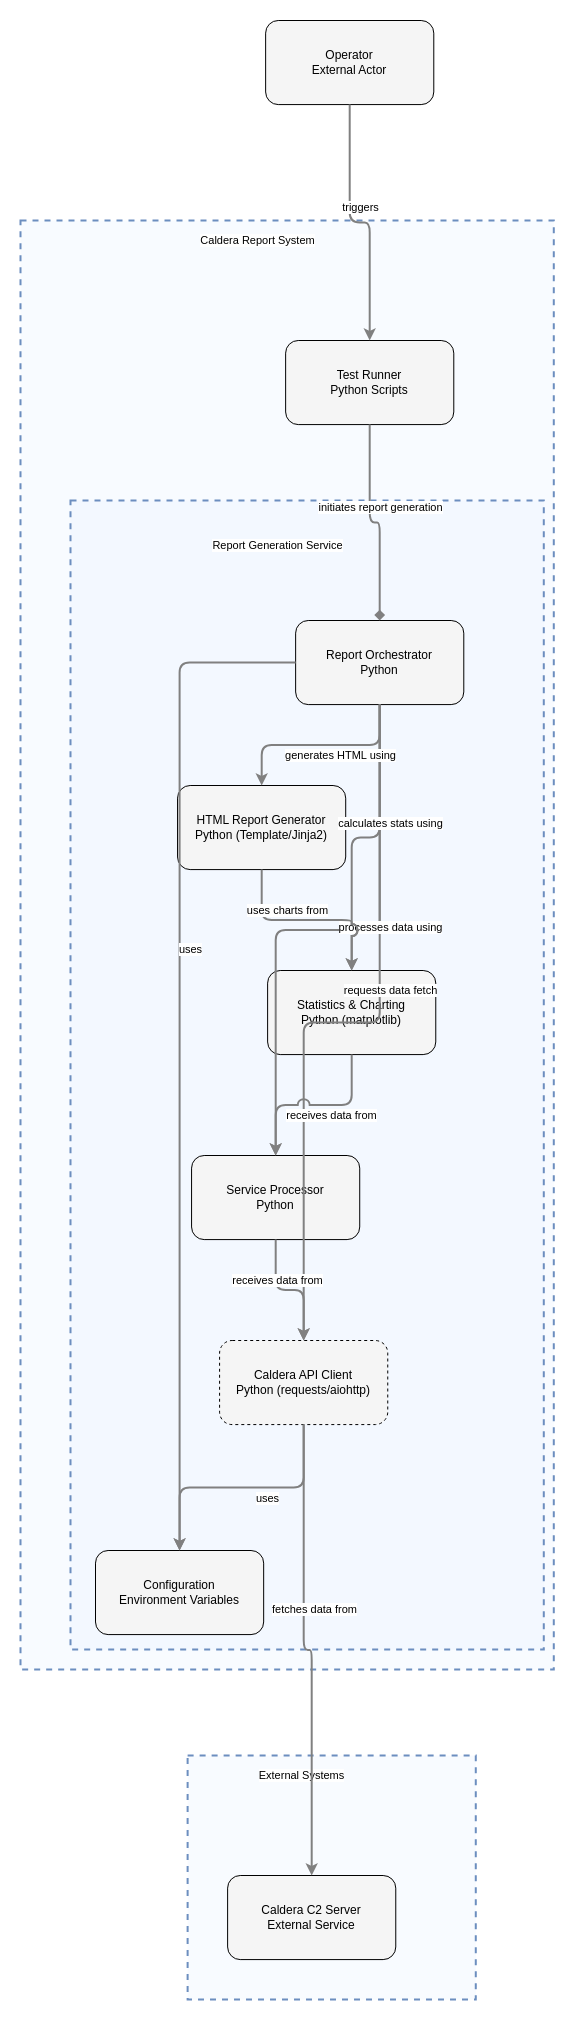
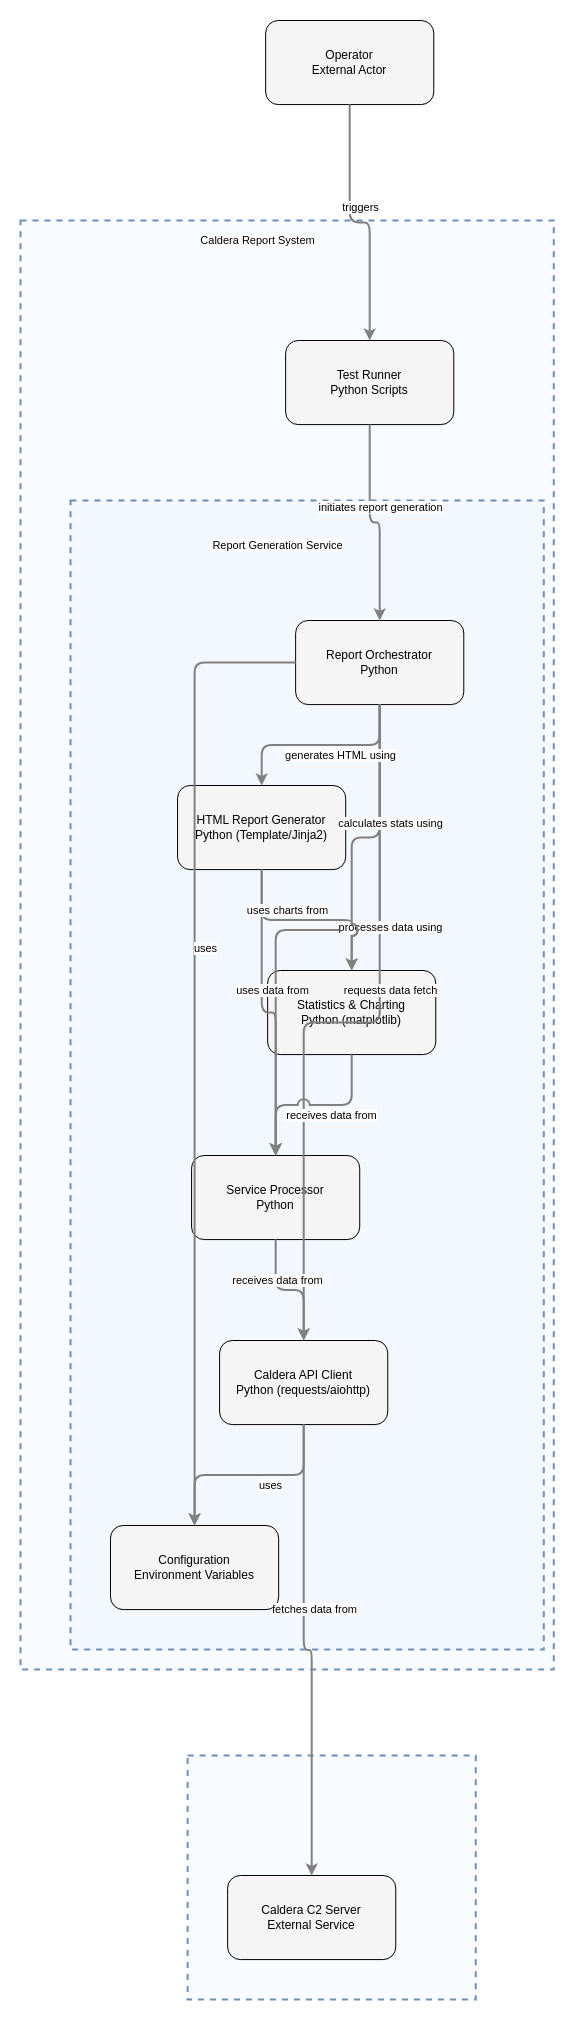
(380, 609) -> (380, 610)
none -> (262, 965)
(304, 1383) -> (304, 1383)
(180, 1593) -> (195, 1568)
(302, 1776) -> none
